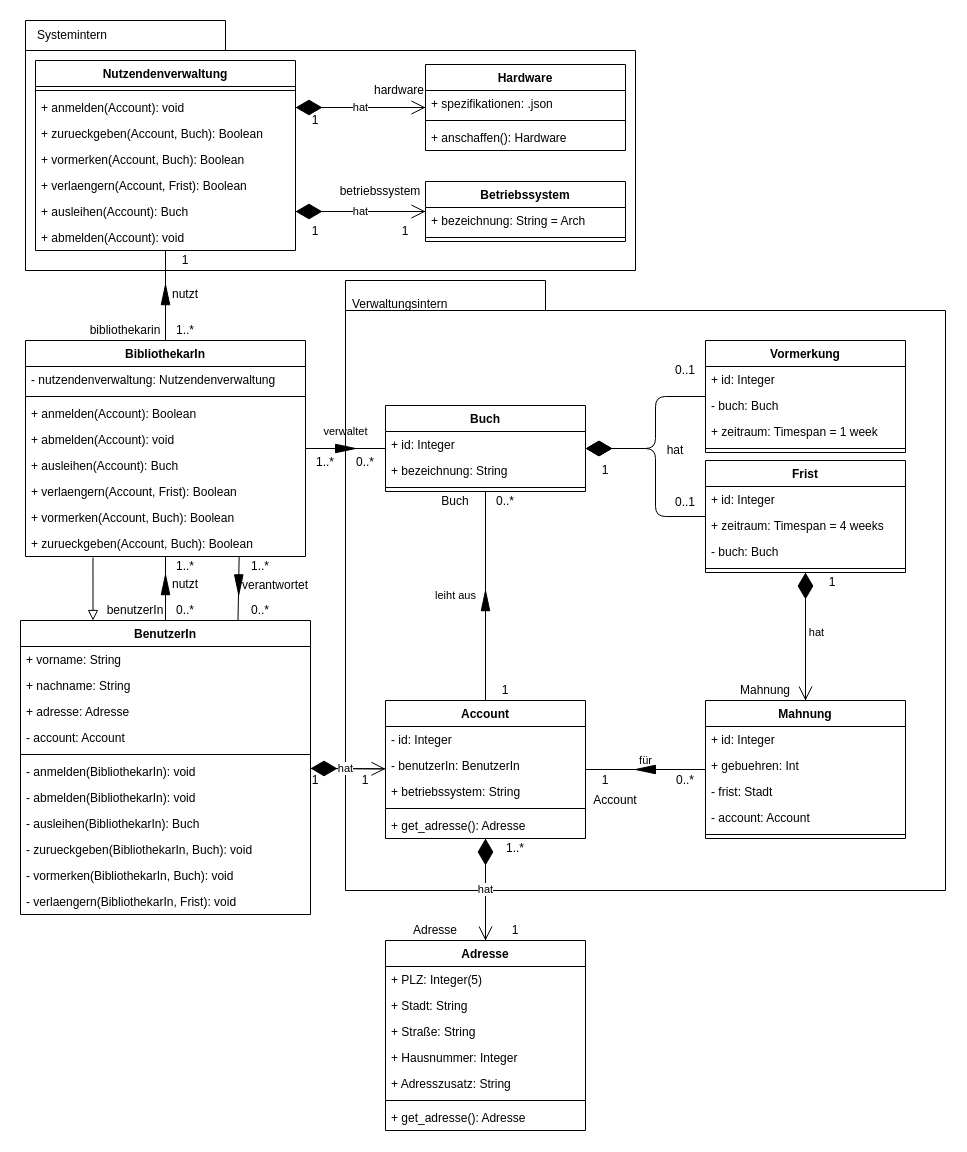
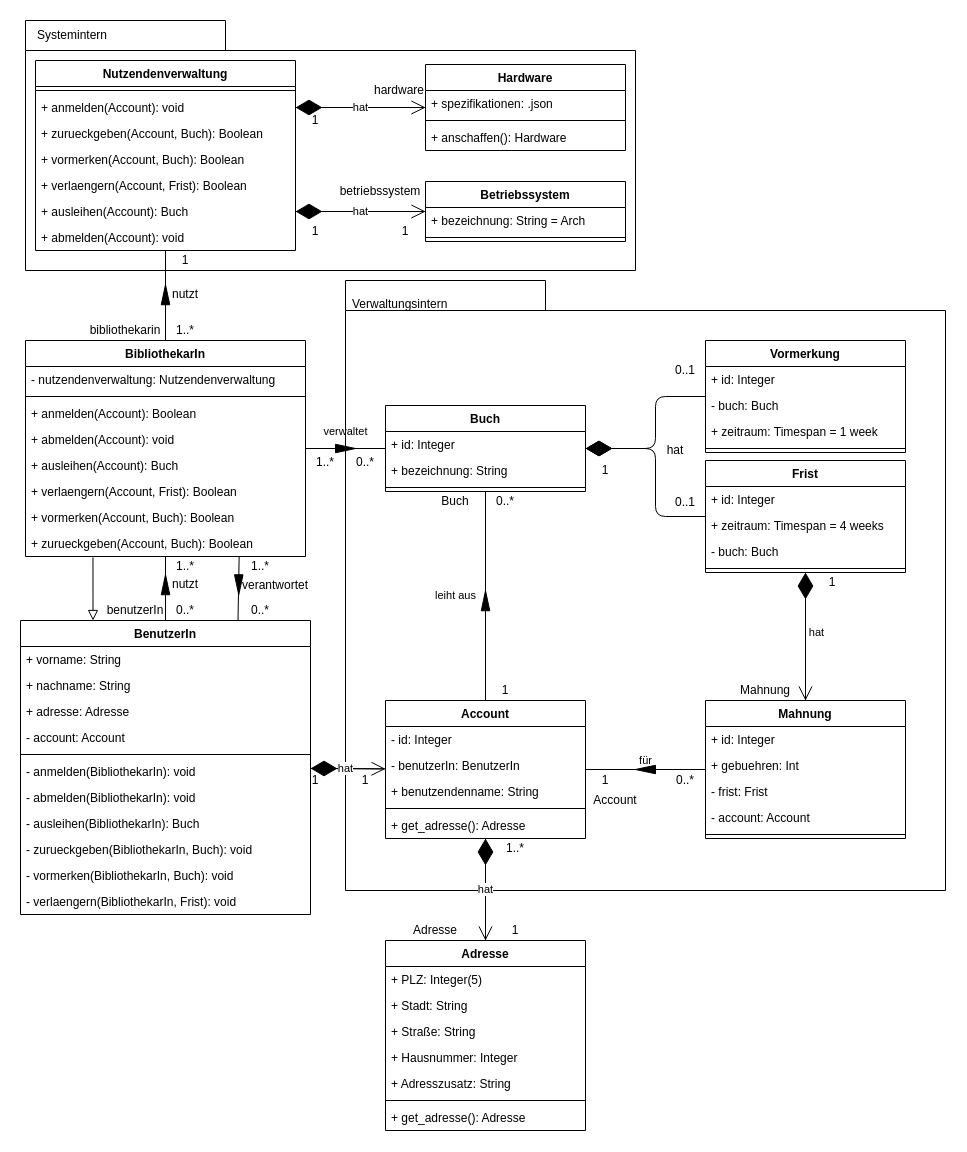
(464, 792) -> (469, 792)
(752, 792) -> (750, 792)
